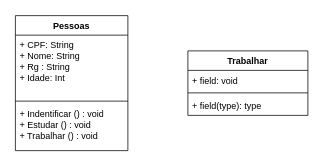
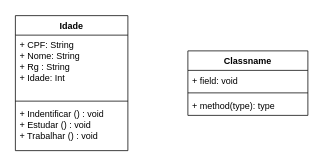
(72, 26) -> (72, 26)
(248, 61) -> (248, 61)
(234, 106) -> (239, 106)
